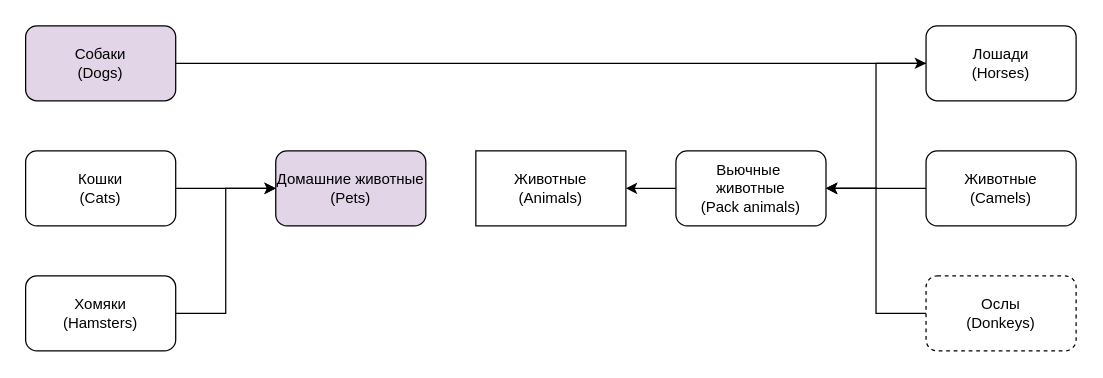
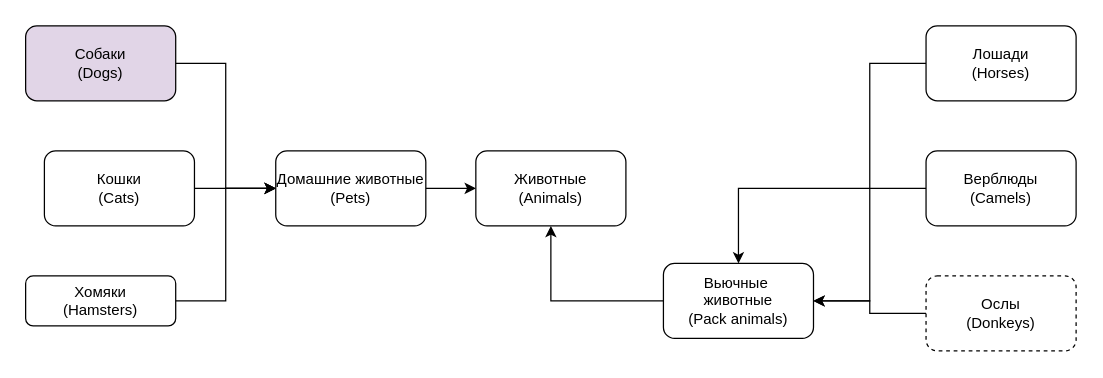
(545, 63) -> (226, 123)
(101, 188) -> (119, 188)
(351, 188) -> (351, 188)
none -> (447, 188)
(551, 188) -> (551, 188)
(751, 188) -> (738, 301)
(1001, 188) -> (1001, 188)
(101, 313) -> (101, 301)
